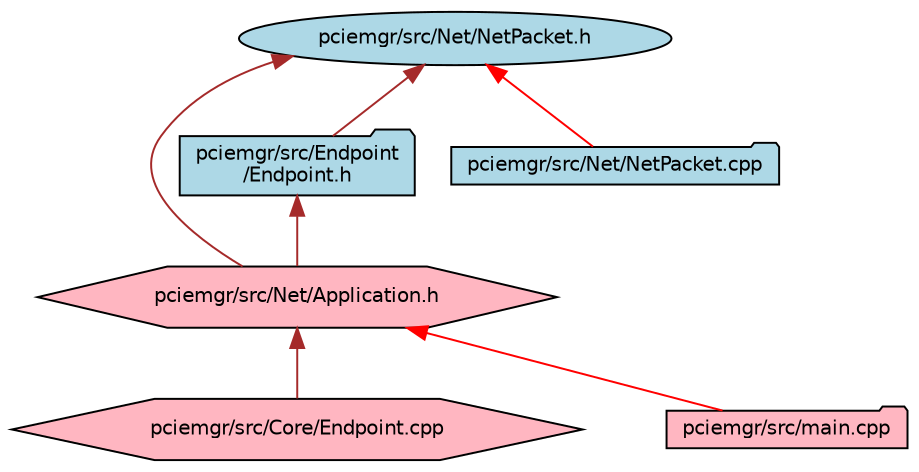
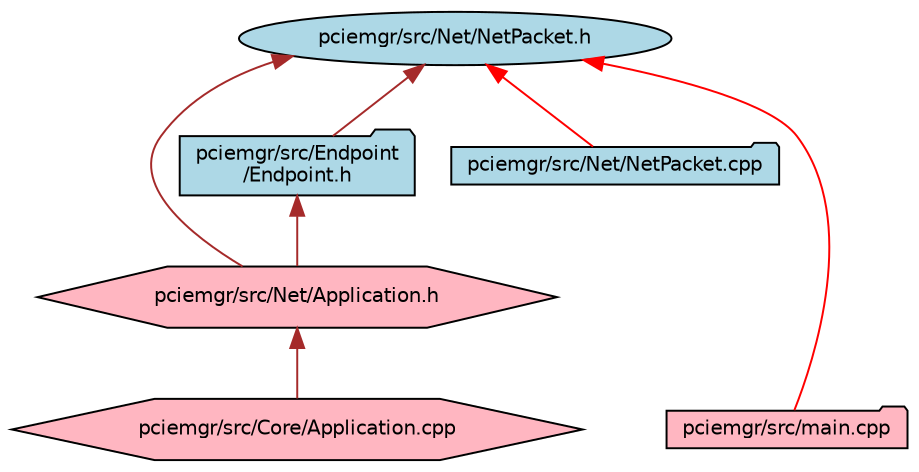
(574, 372) -> (815, 169)
(297, 429) -> (297, 429)
